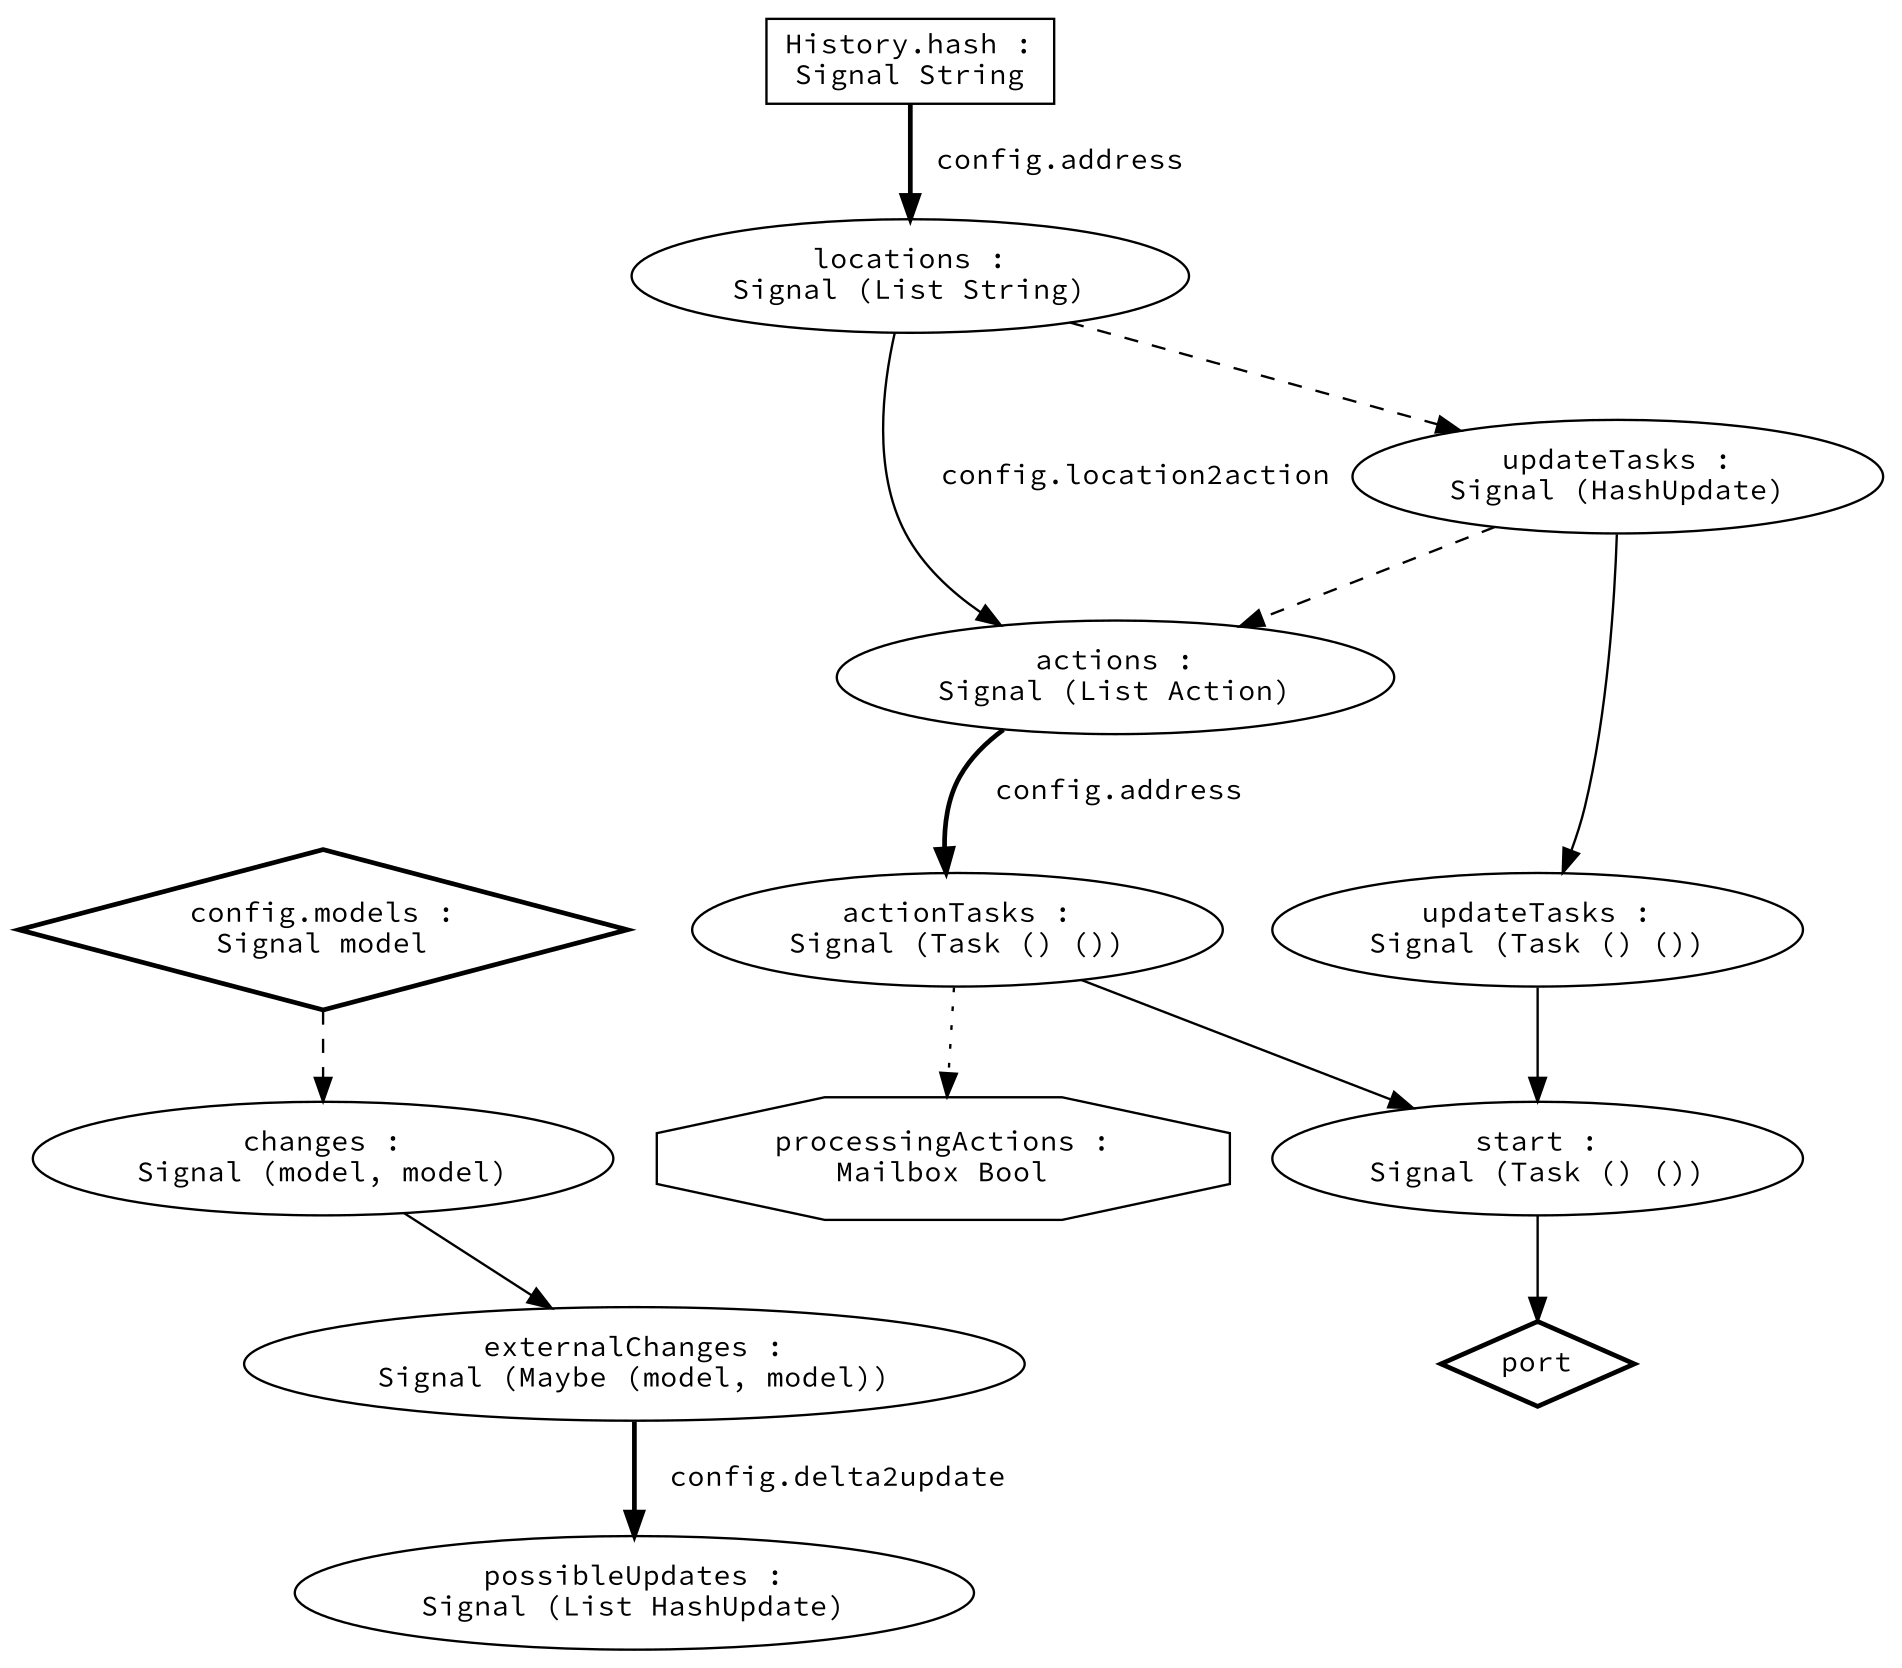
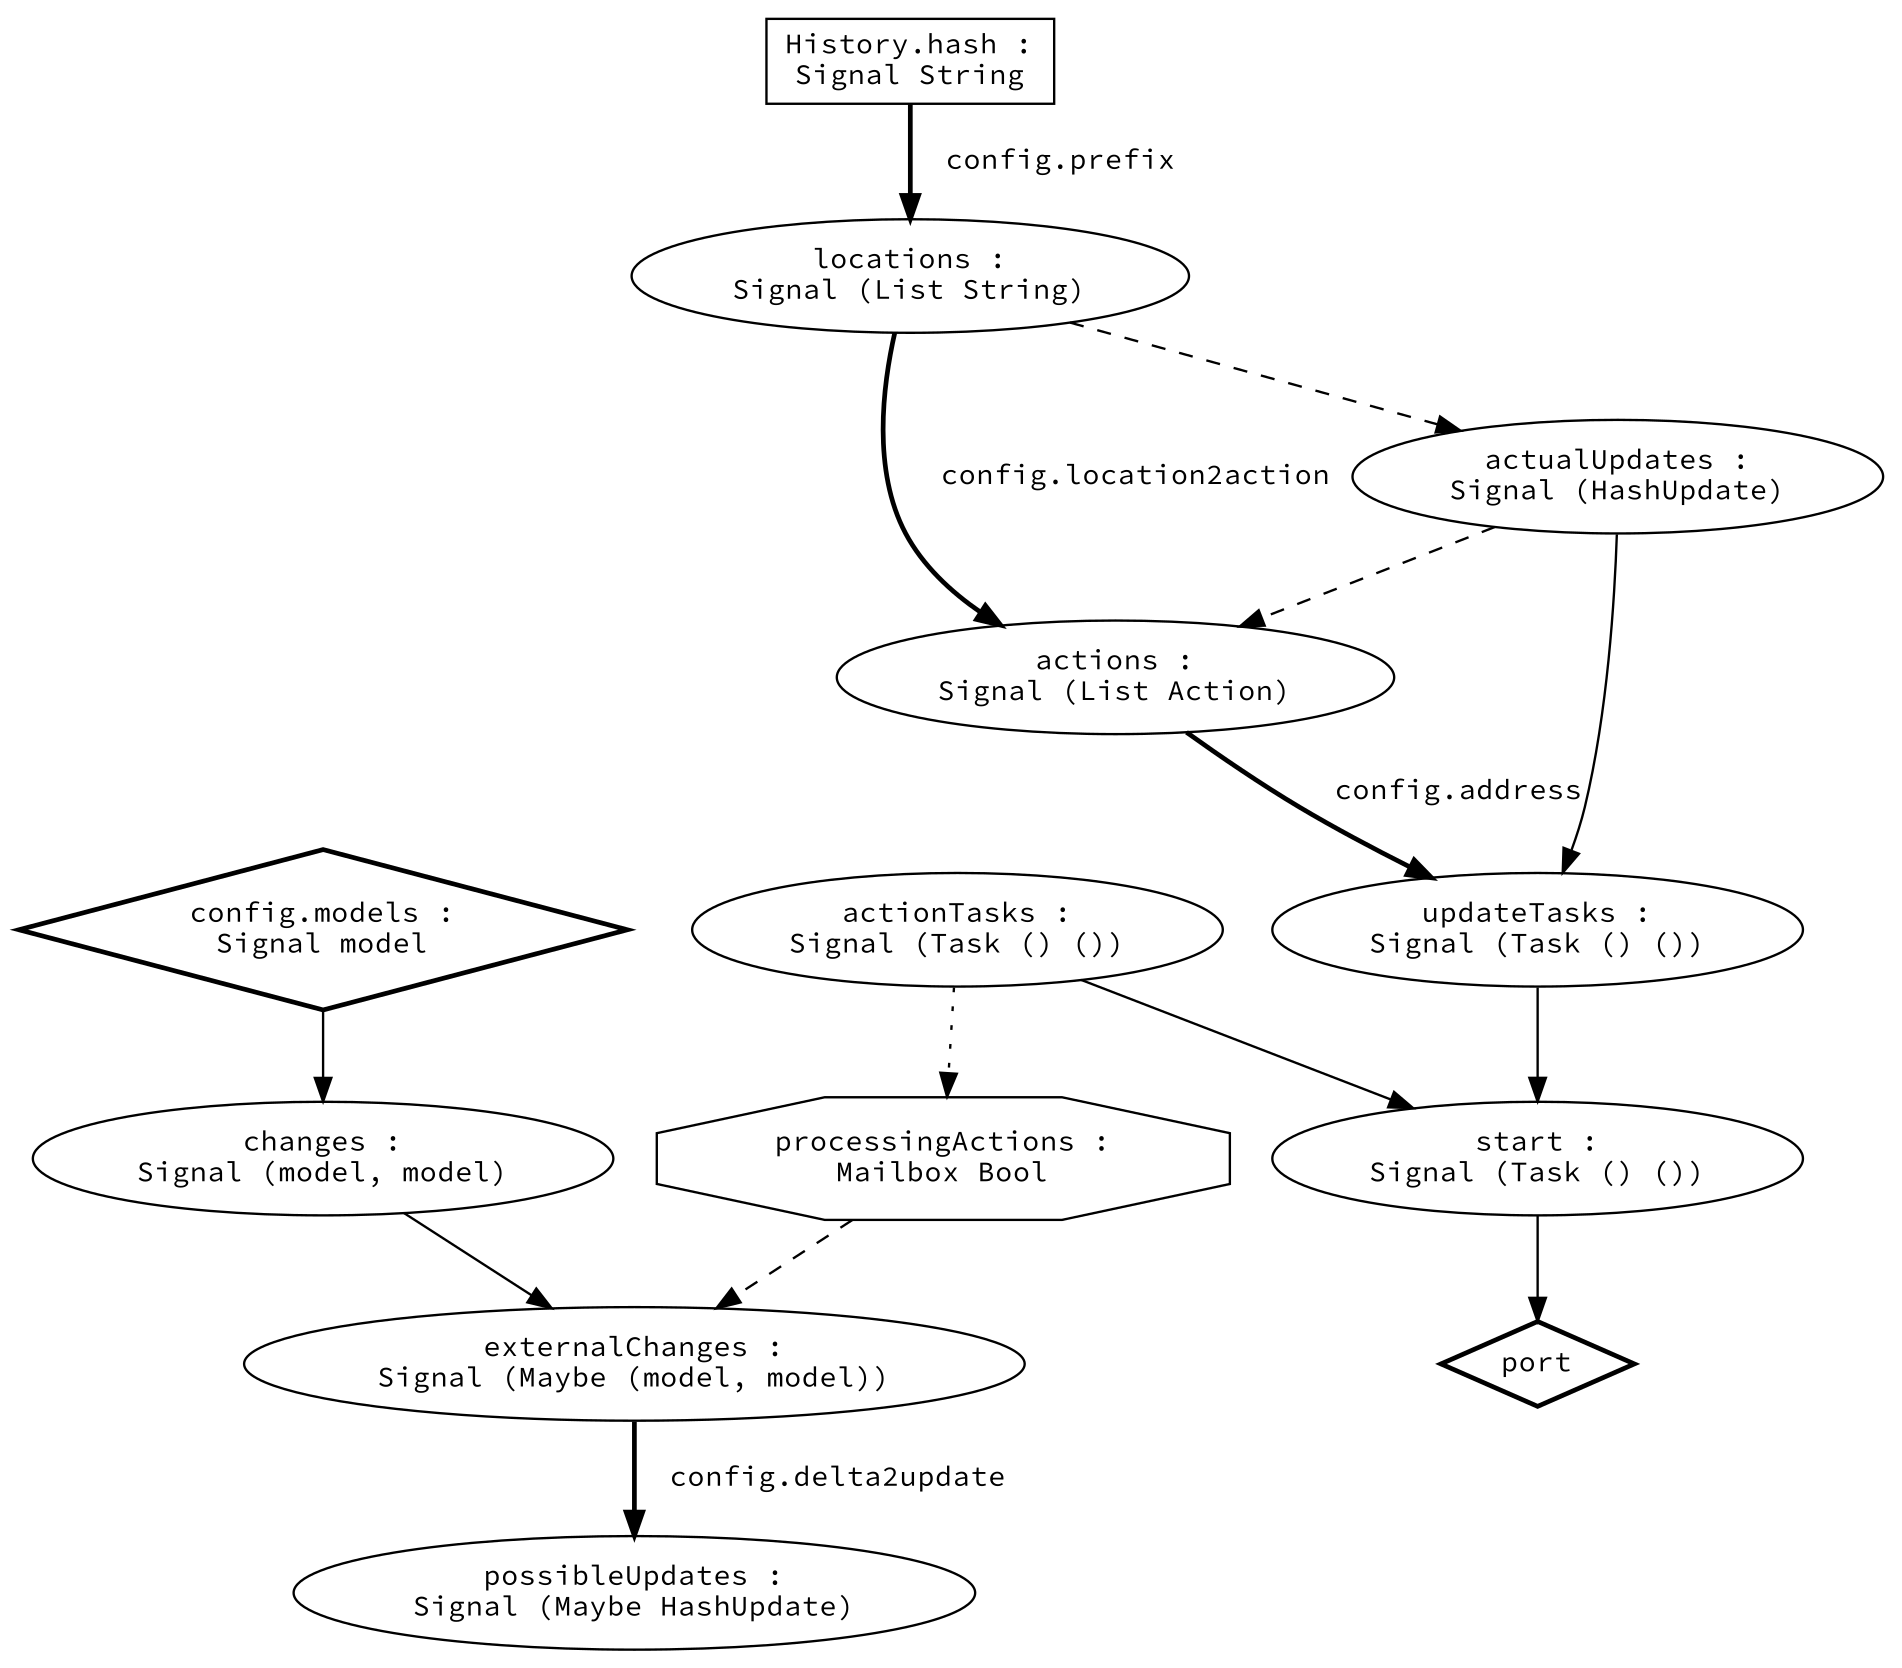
(1044, 162) -> (1044, 162)
(1618, 477) -> (1618, 477)
(890, 489) -> (890, 489)
(958, 781) -> (1295, 804)
(323, 1044) -> (323, 1044)
none -> (794, 1258)
(634, 1593) -> (634, 1593)
